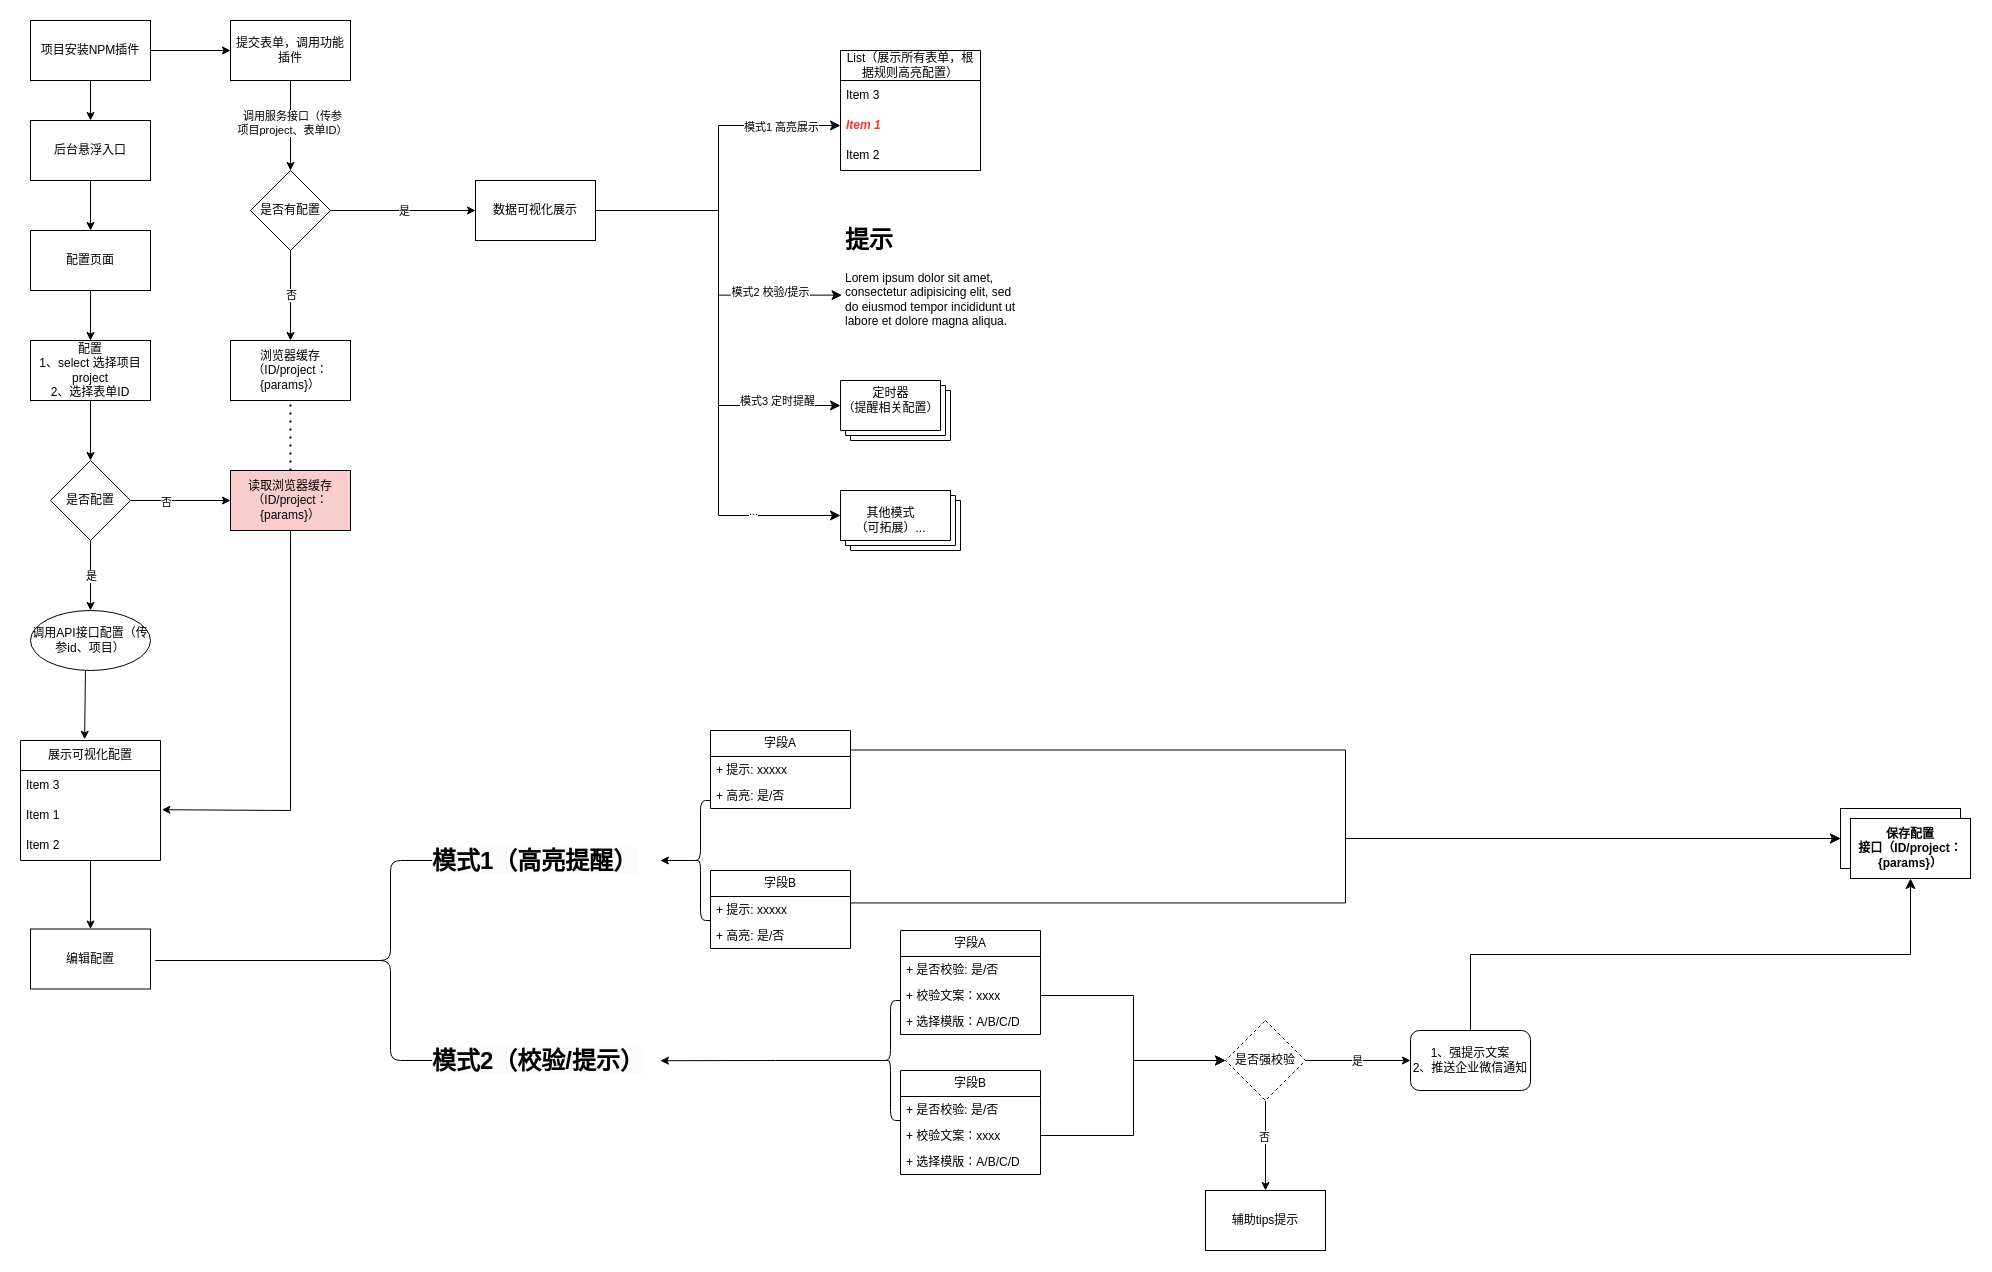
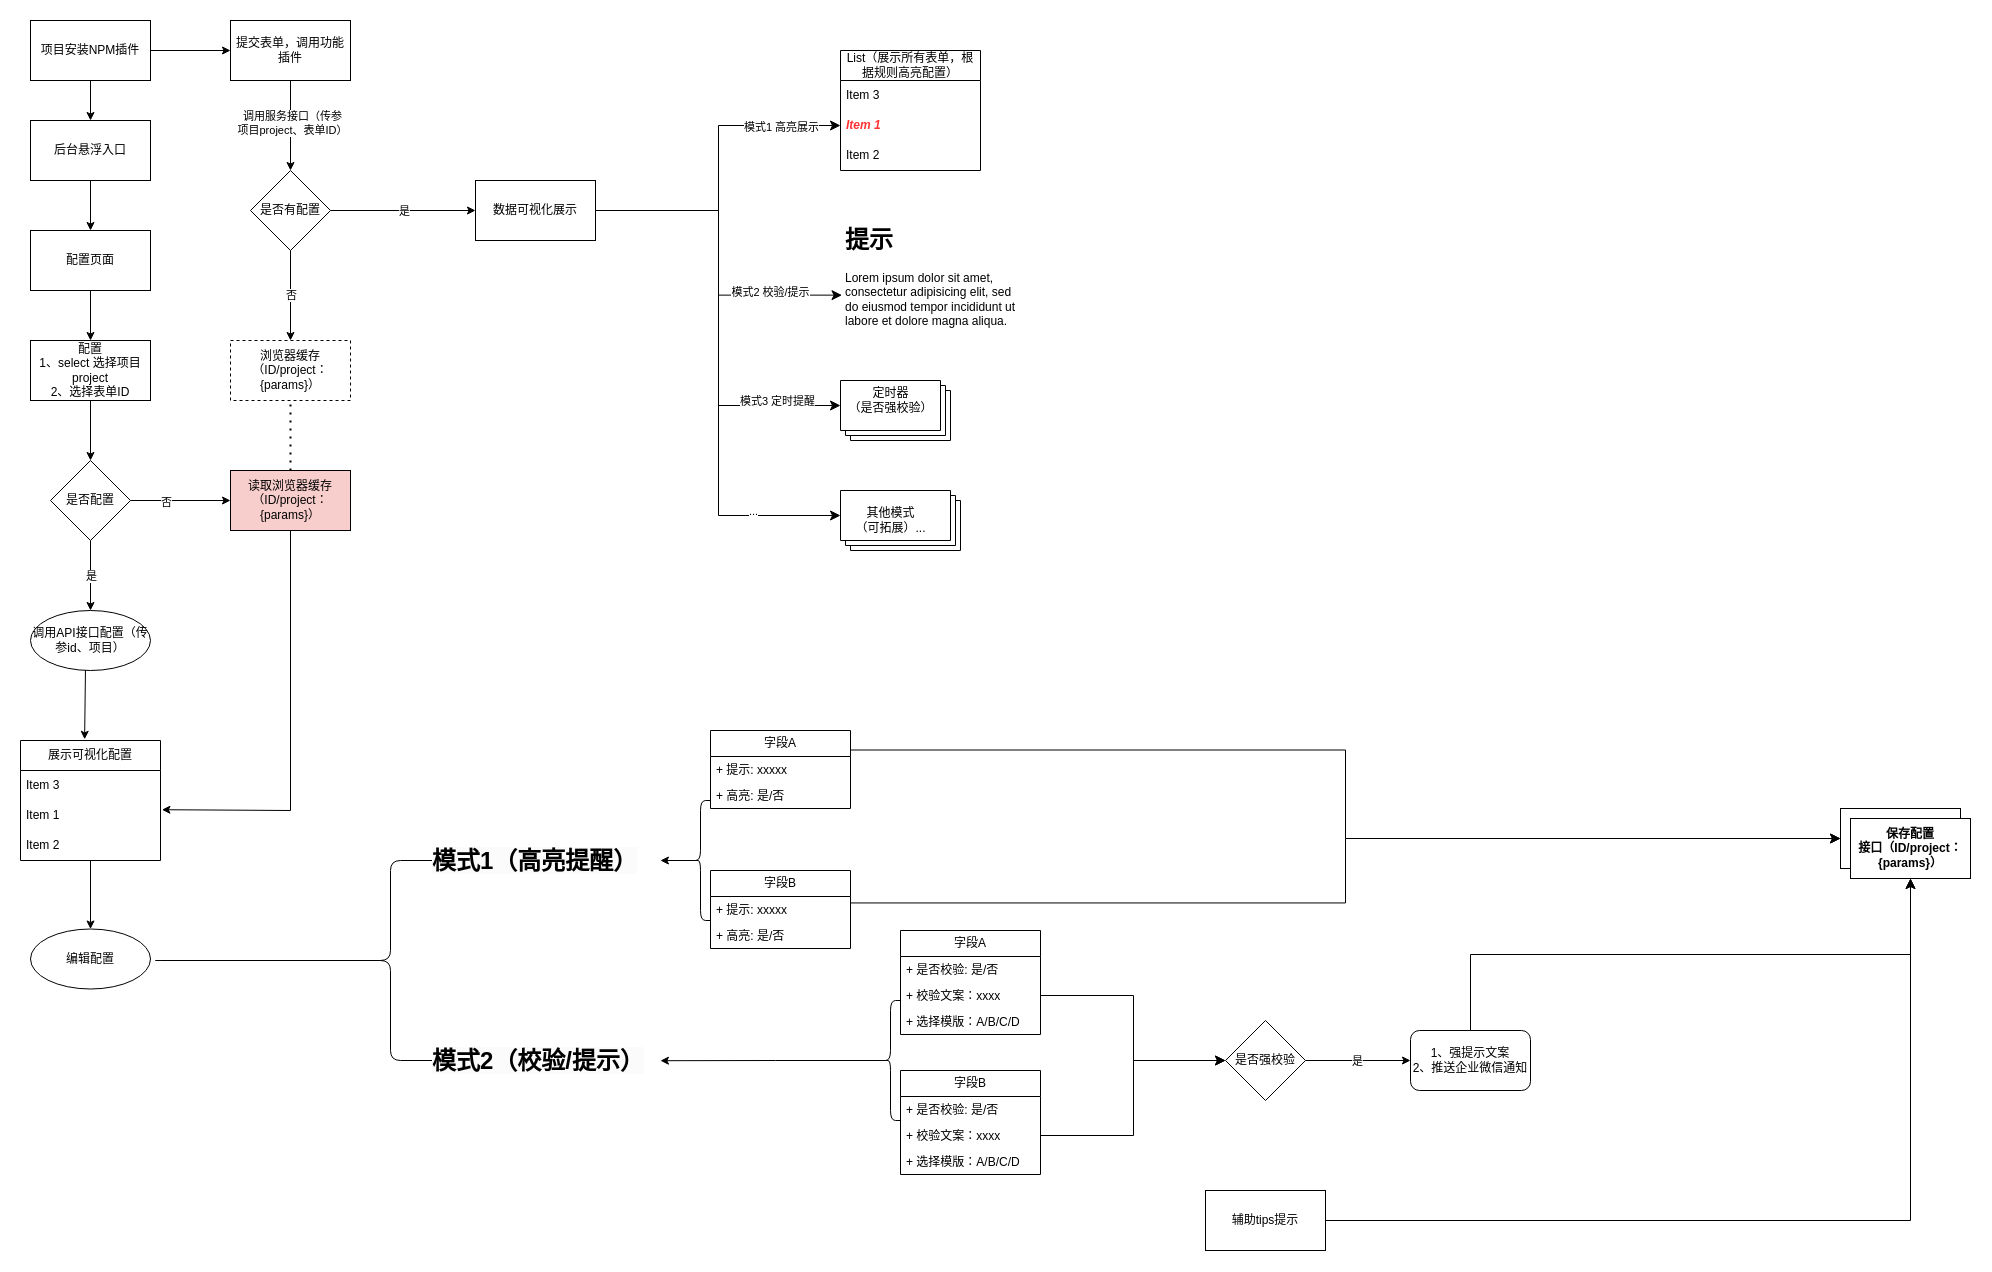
(291, 371) -> (291, 371)
(891, 401) -> (891, 401)
(91, 959) -> (91, 959)
(1266, 1061) -> (1266, 1061)
(1266, 1142) -> none
none -> (1750, 1221)
